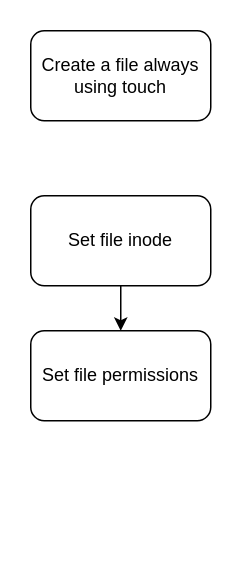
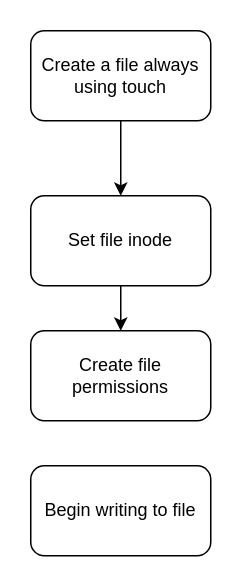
none -> (121, 153)
(121, 376) -> (121, 376)
none -> (121, 511)
